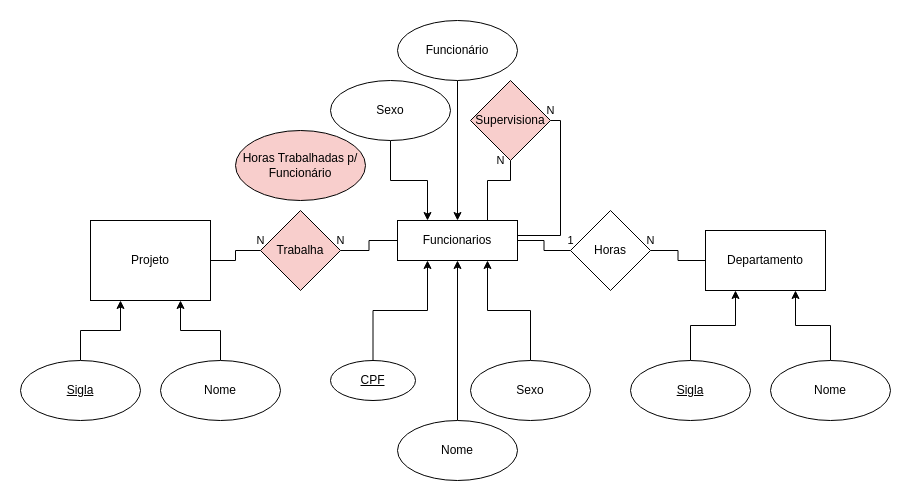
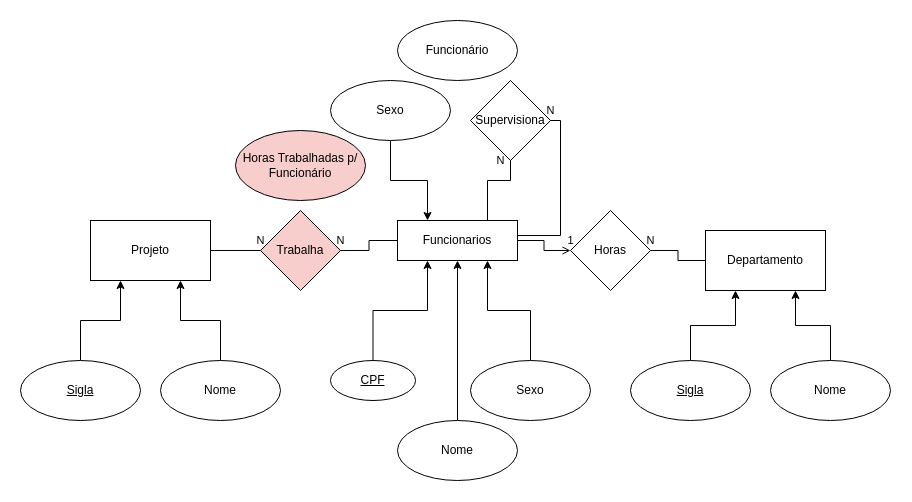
(511, 121) -> (511, 121)
(458, 147) -> none
(565, 251) -> (565, 251)
(151, 261) -> (151, 251)
